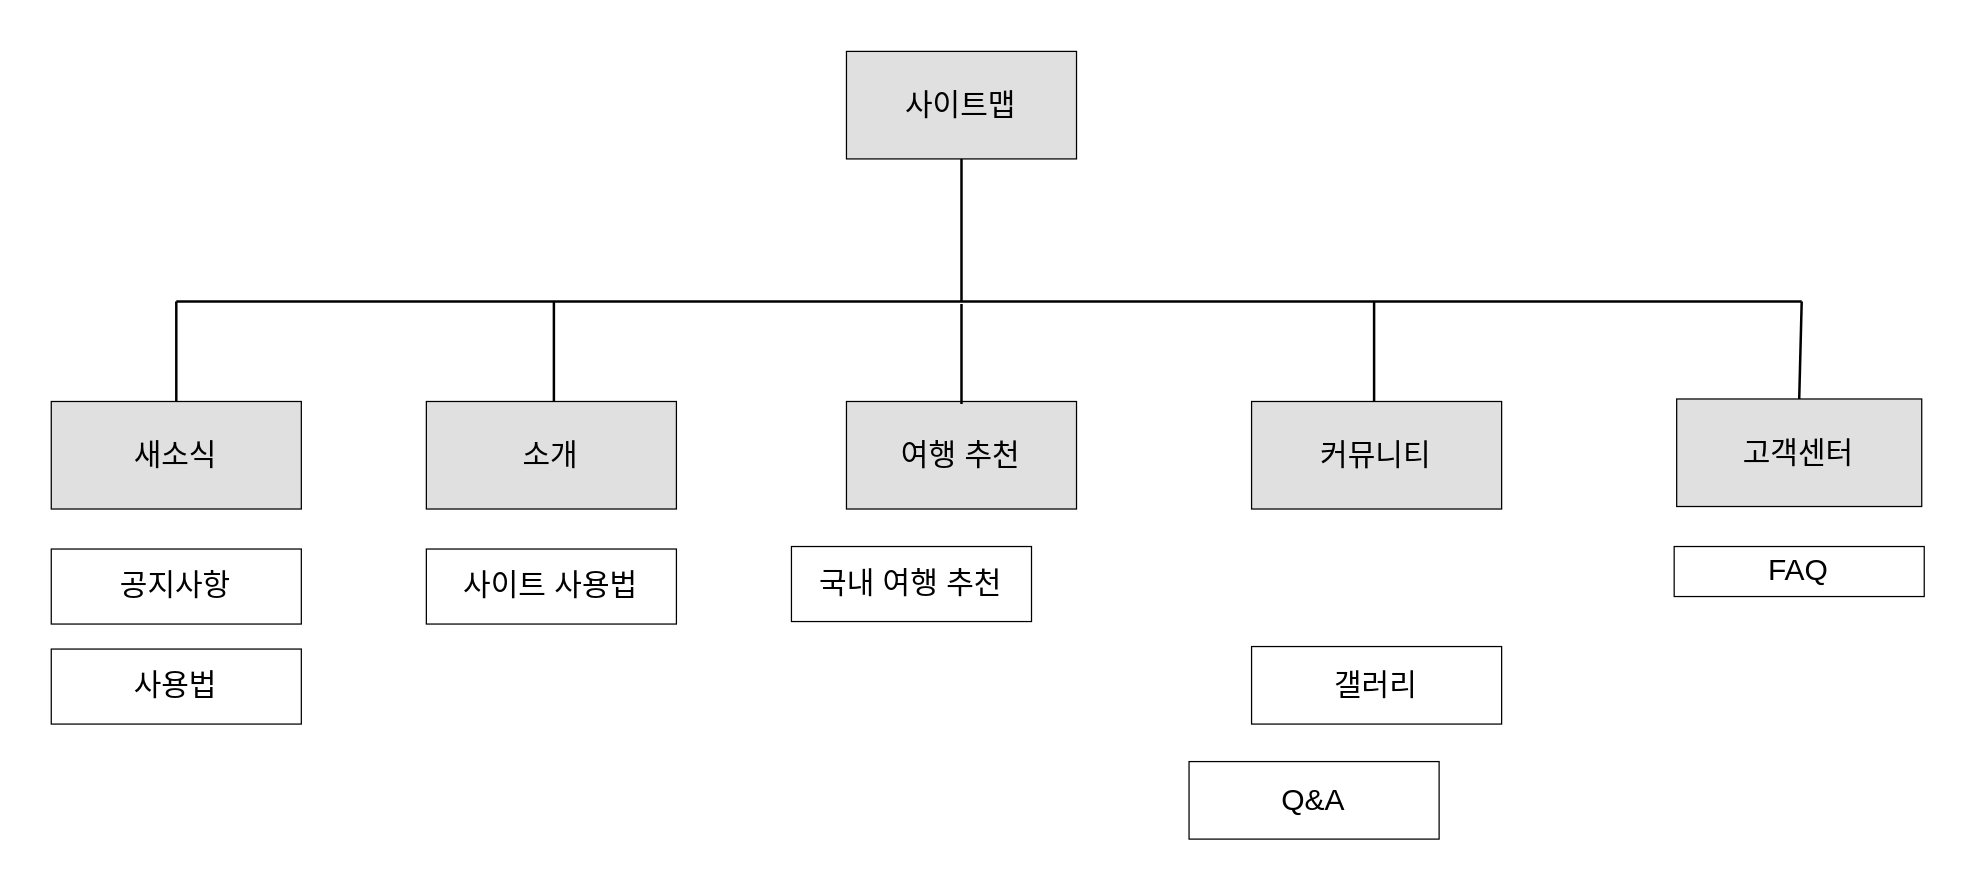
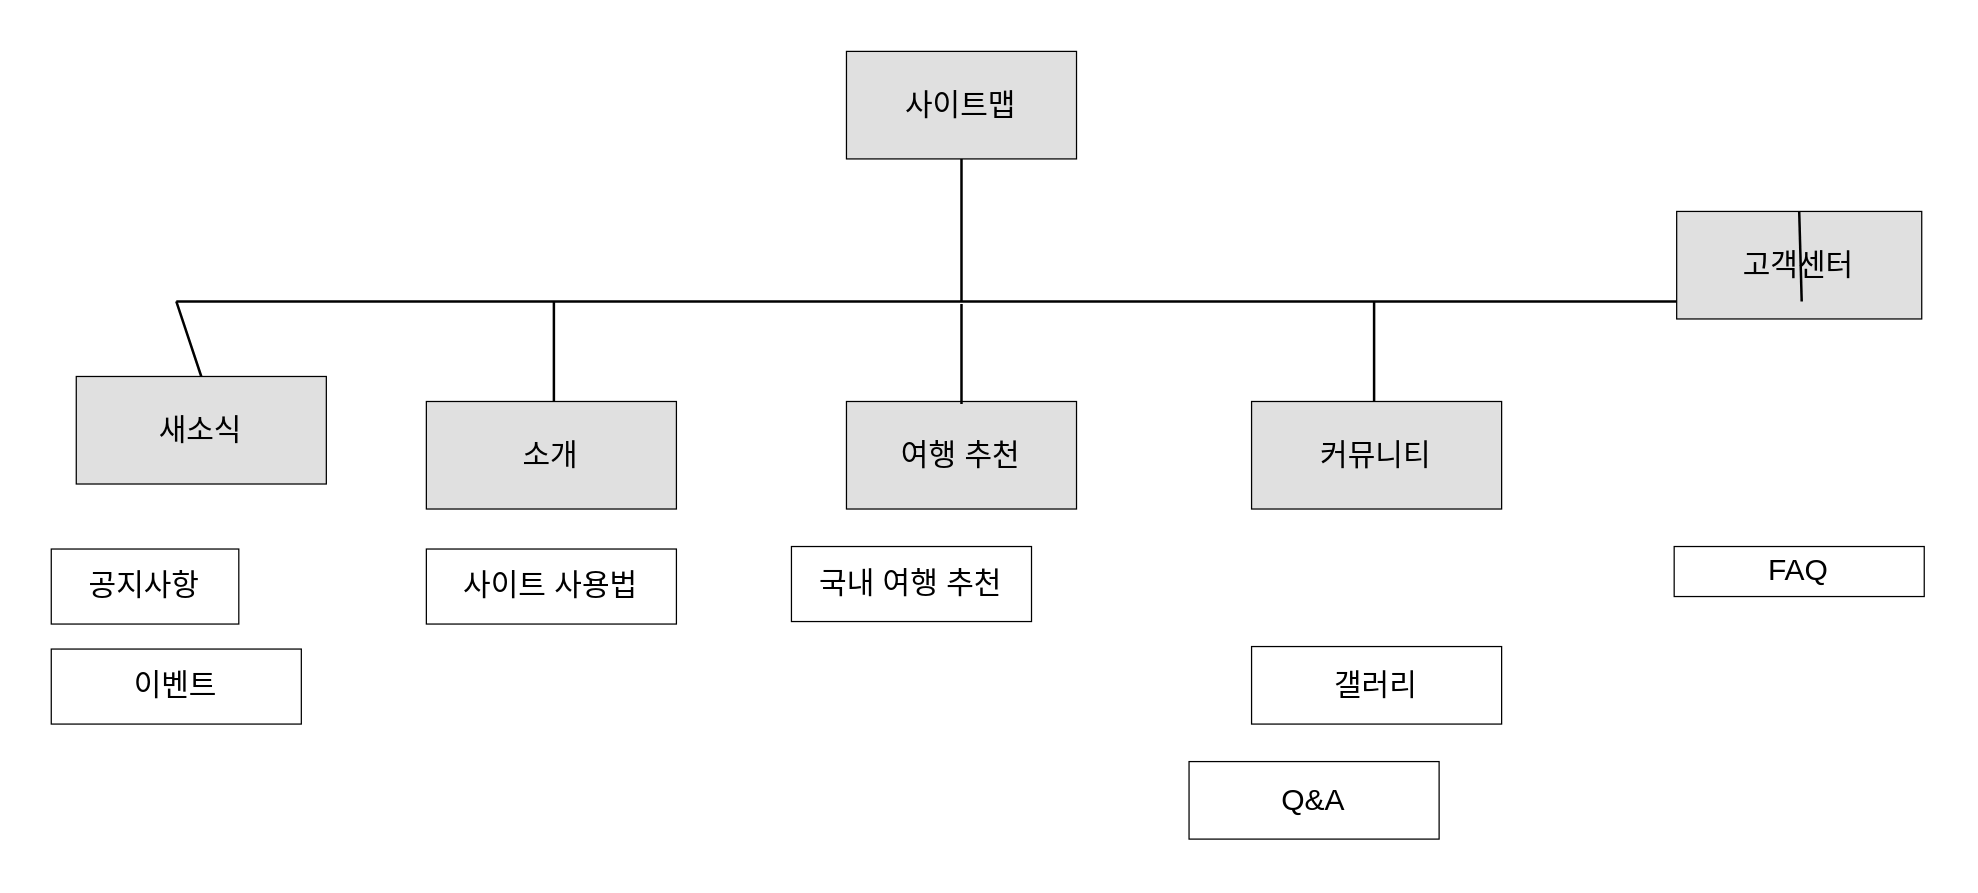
(1799, 453) -> (1799, 265)
(176, 455) -> (201, 430)
(176, 586) -> (145, 586)
(176, 686) -> (176, 686)
